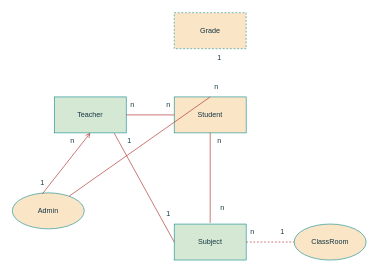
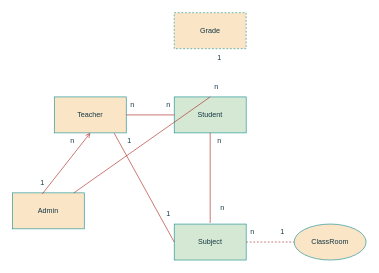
(90, 115) -> (90, 115)
(210, 115) -> (210, 115)
(48, 211) -> (48, 211)
